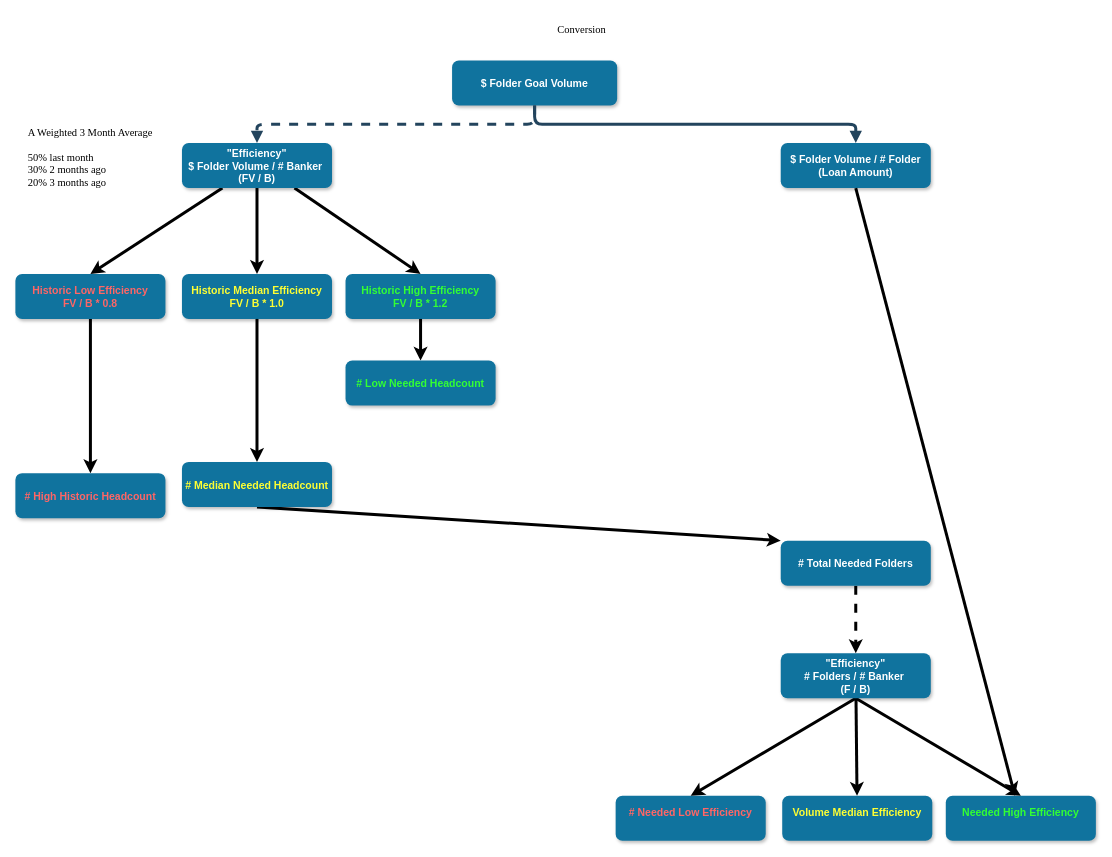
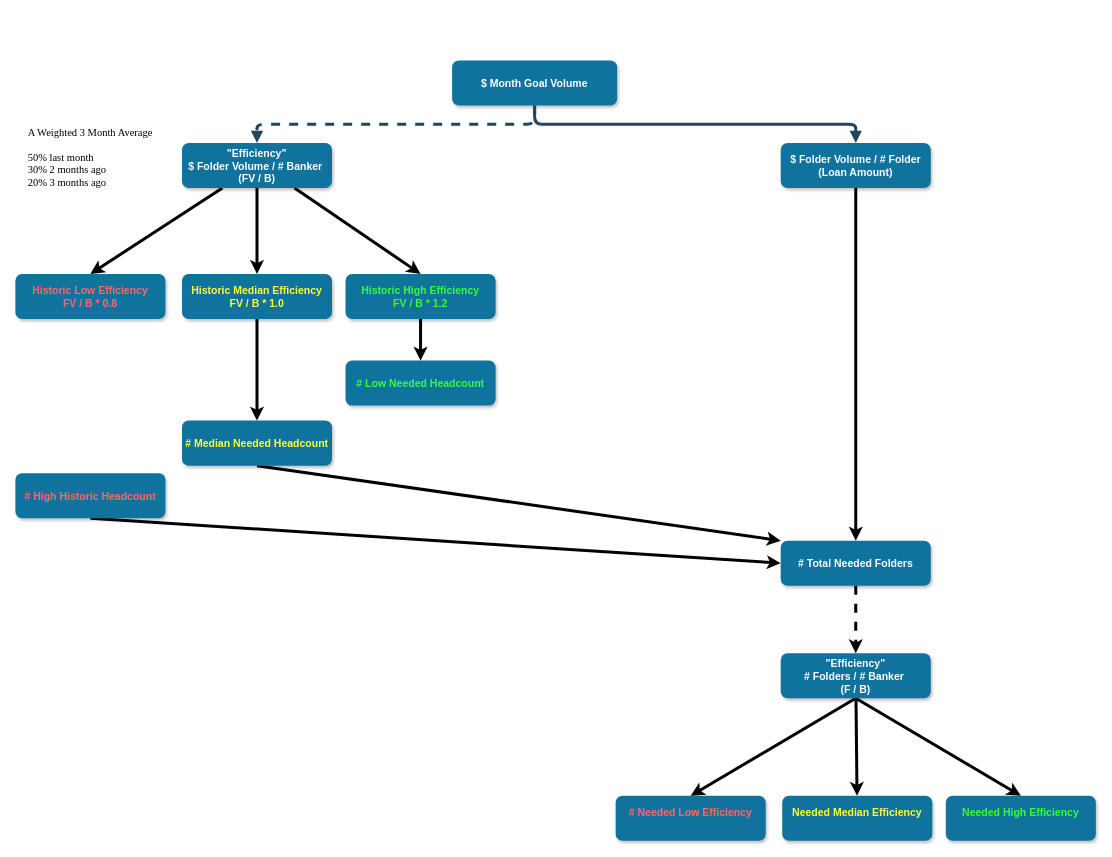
(582, 30) -> none
(534, 84) -> (534, 84)
(90, 391) -> none
(257, 484) -> (257, 443)
(934, 487) -> (855, 359)
none -> (431, 540)
(857, 812) -> (857, 812)
